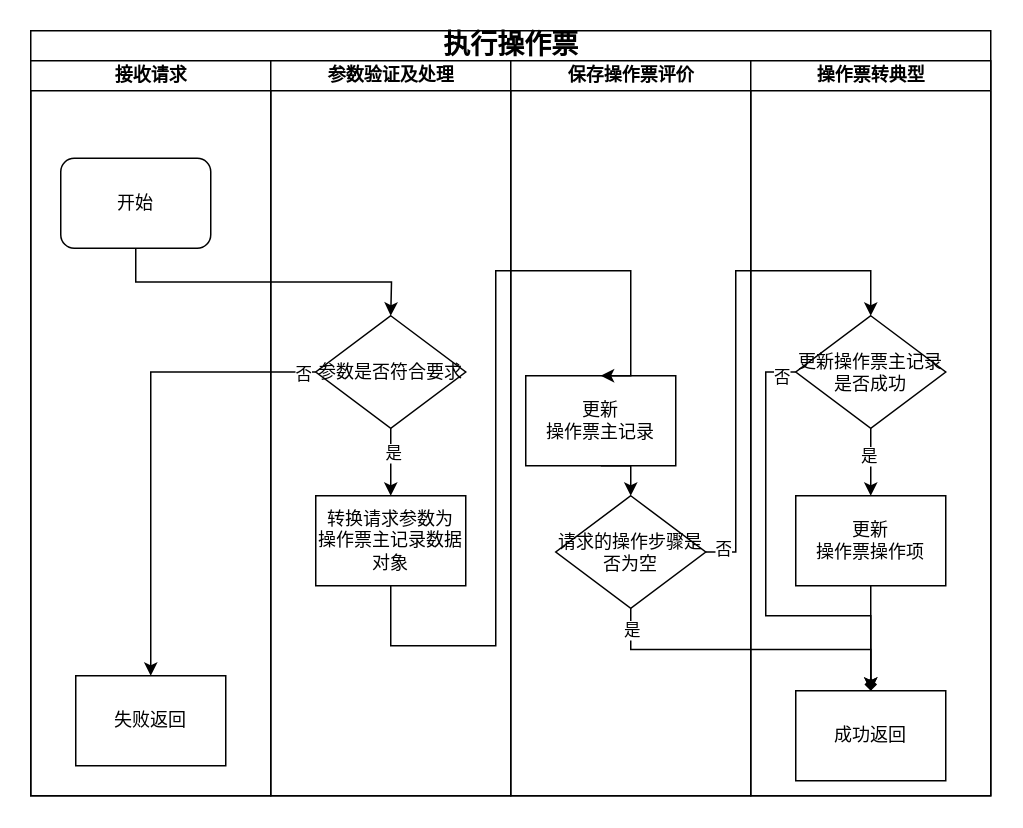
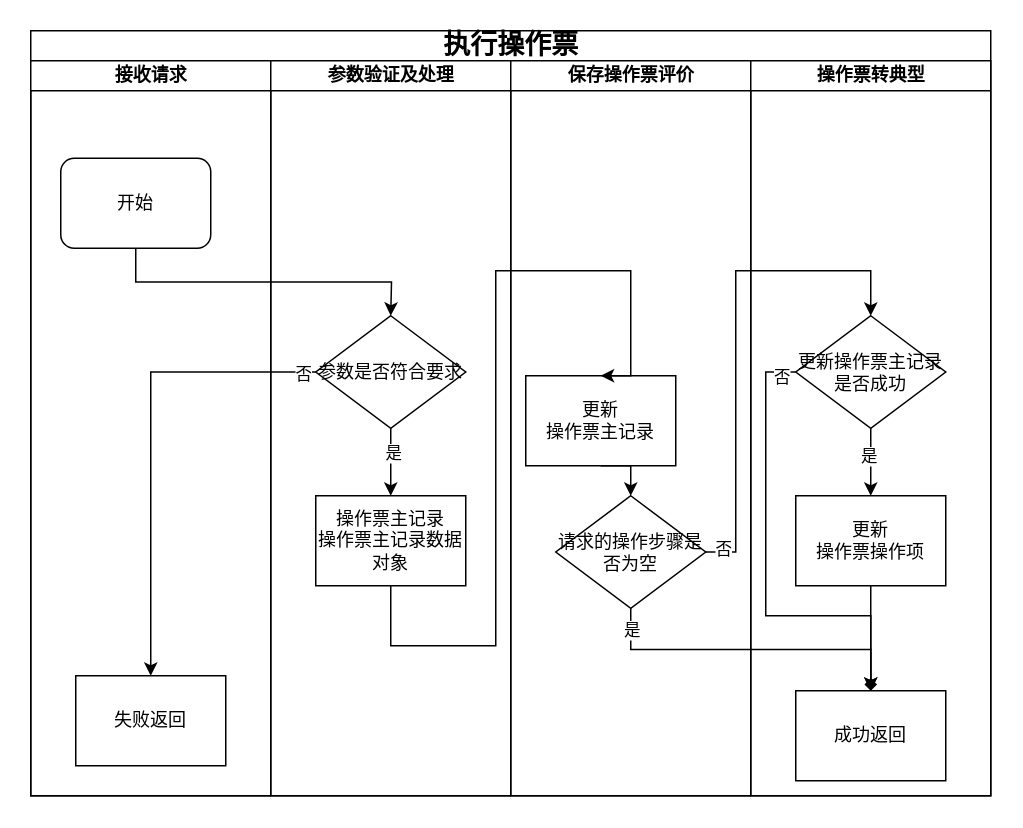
(391, 541) -> (391, 541)
